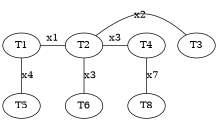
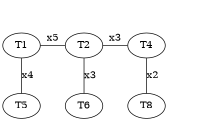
(53, 38) -> (53, 38)
(197, 45) -> none
(153, 76) -> (153, 76)
